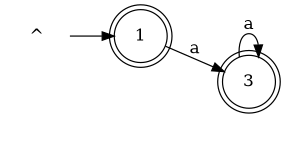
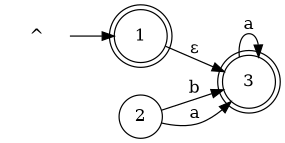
(195, 49) -> (195, 49)
none -> (141, 117)
